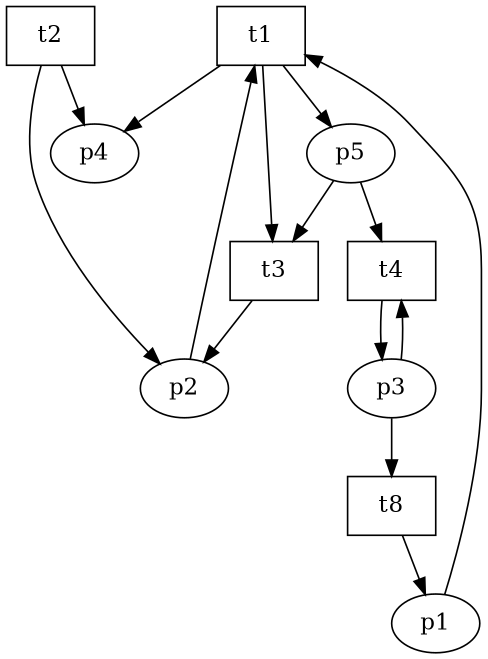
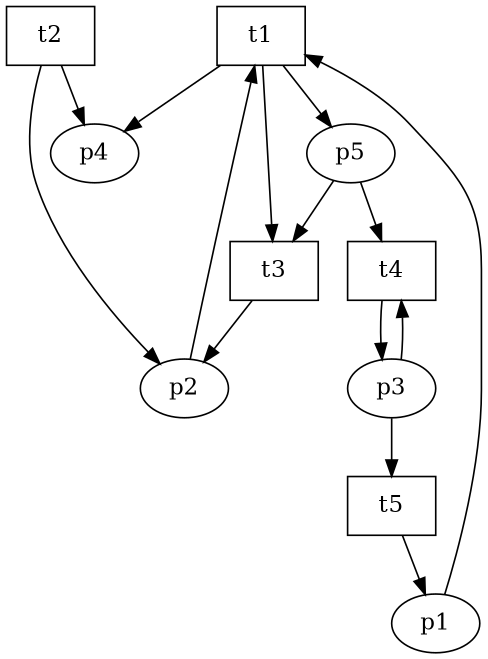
(392, 506) -> (392, 506)
